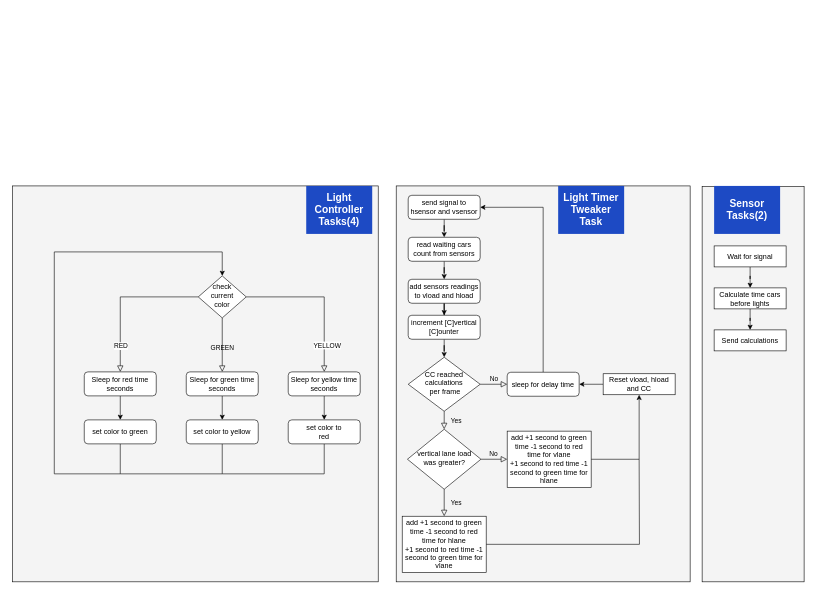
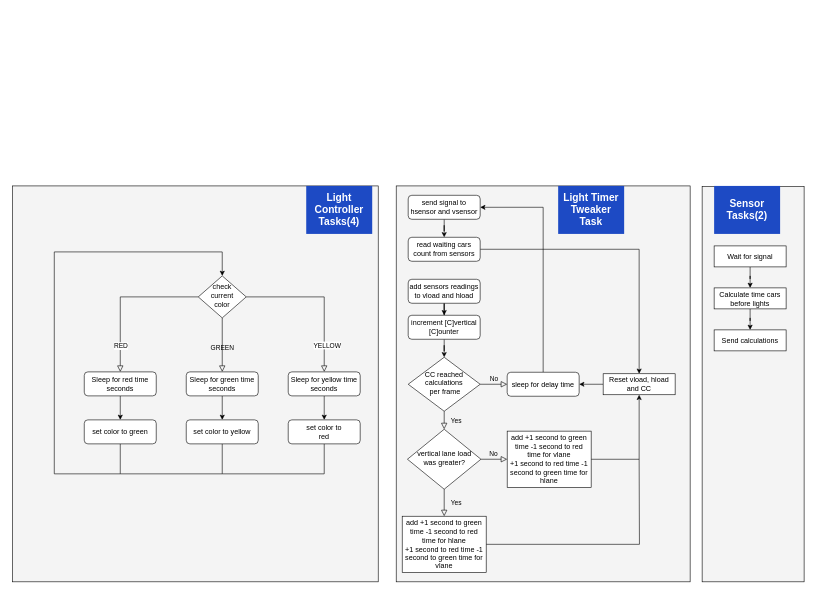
(444, 270) -> (638, 249)
